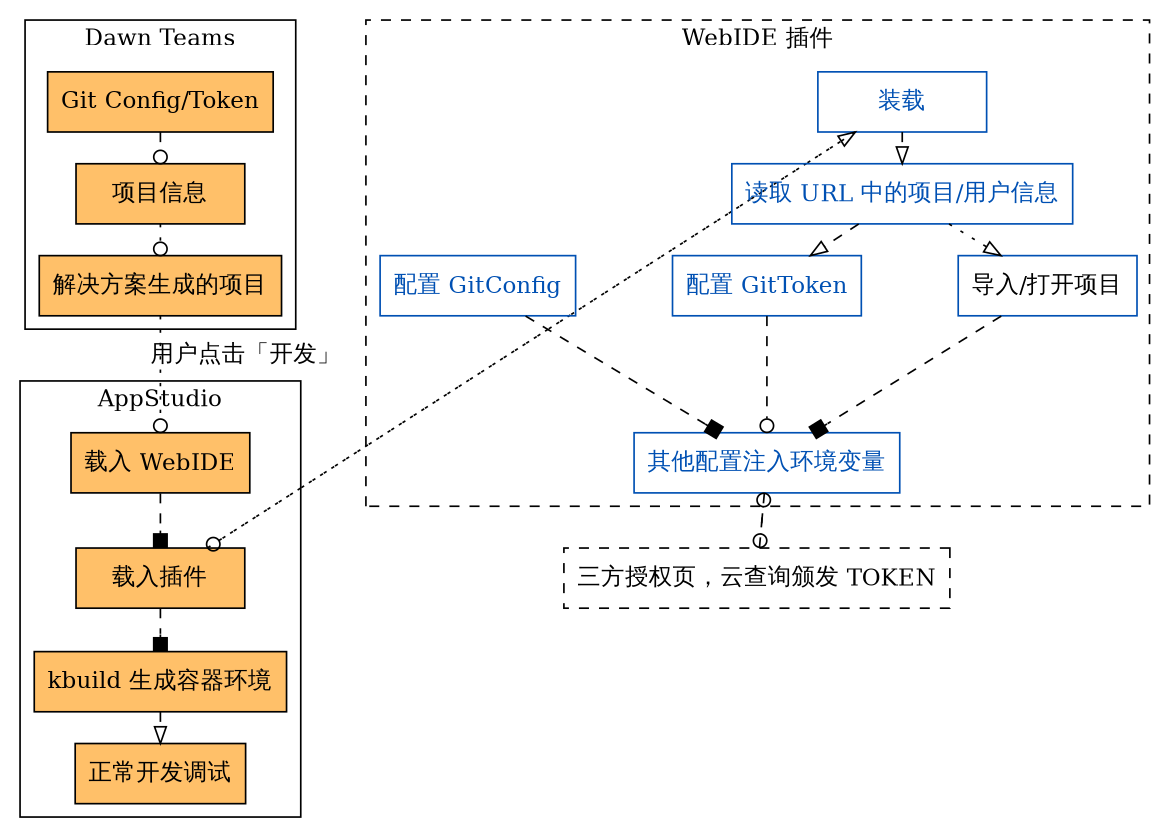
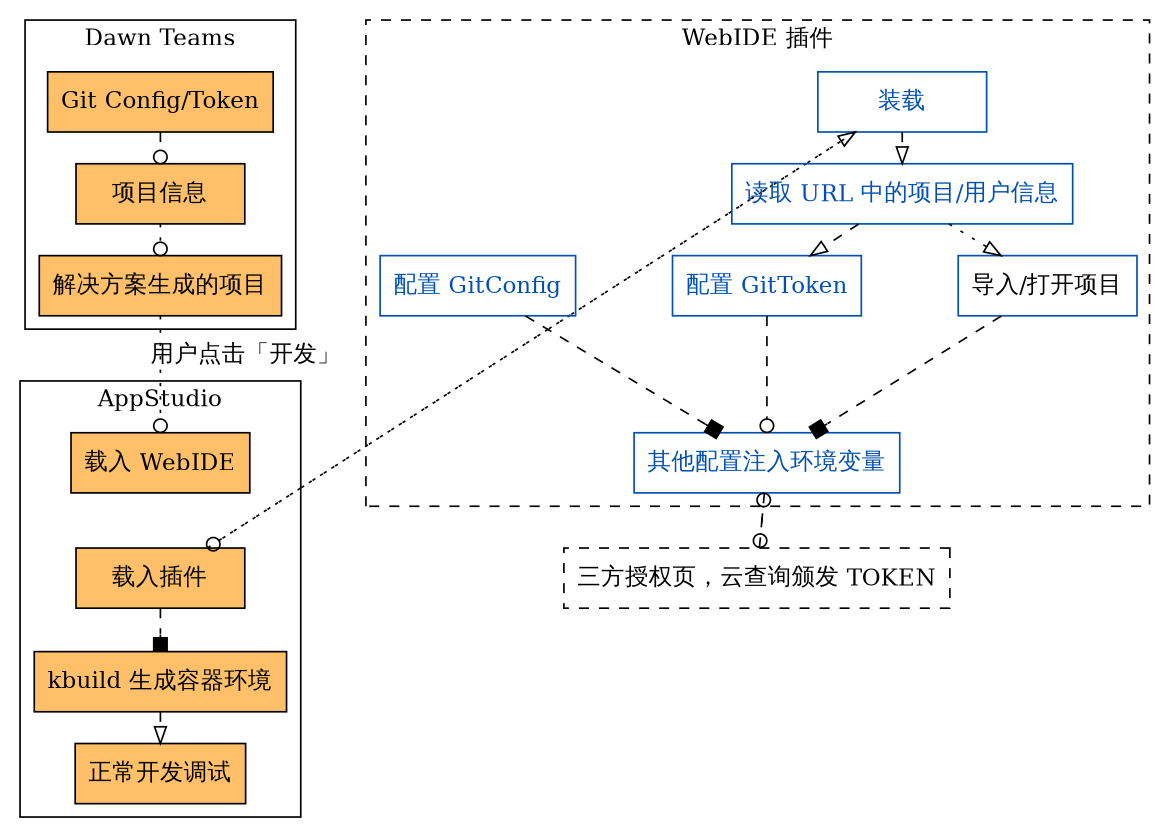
(160, 512) -> none
